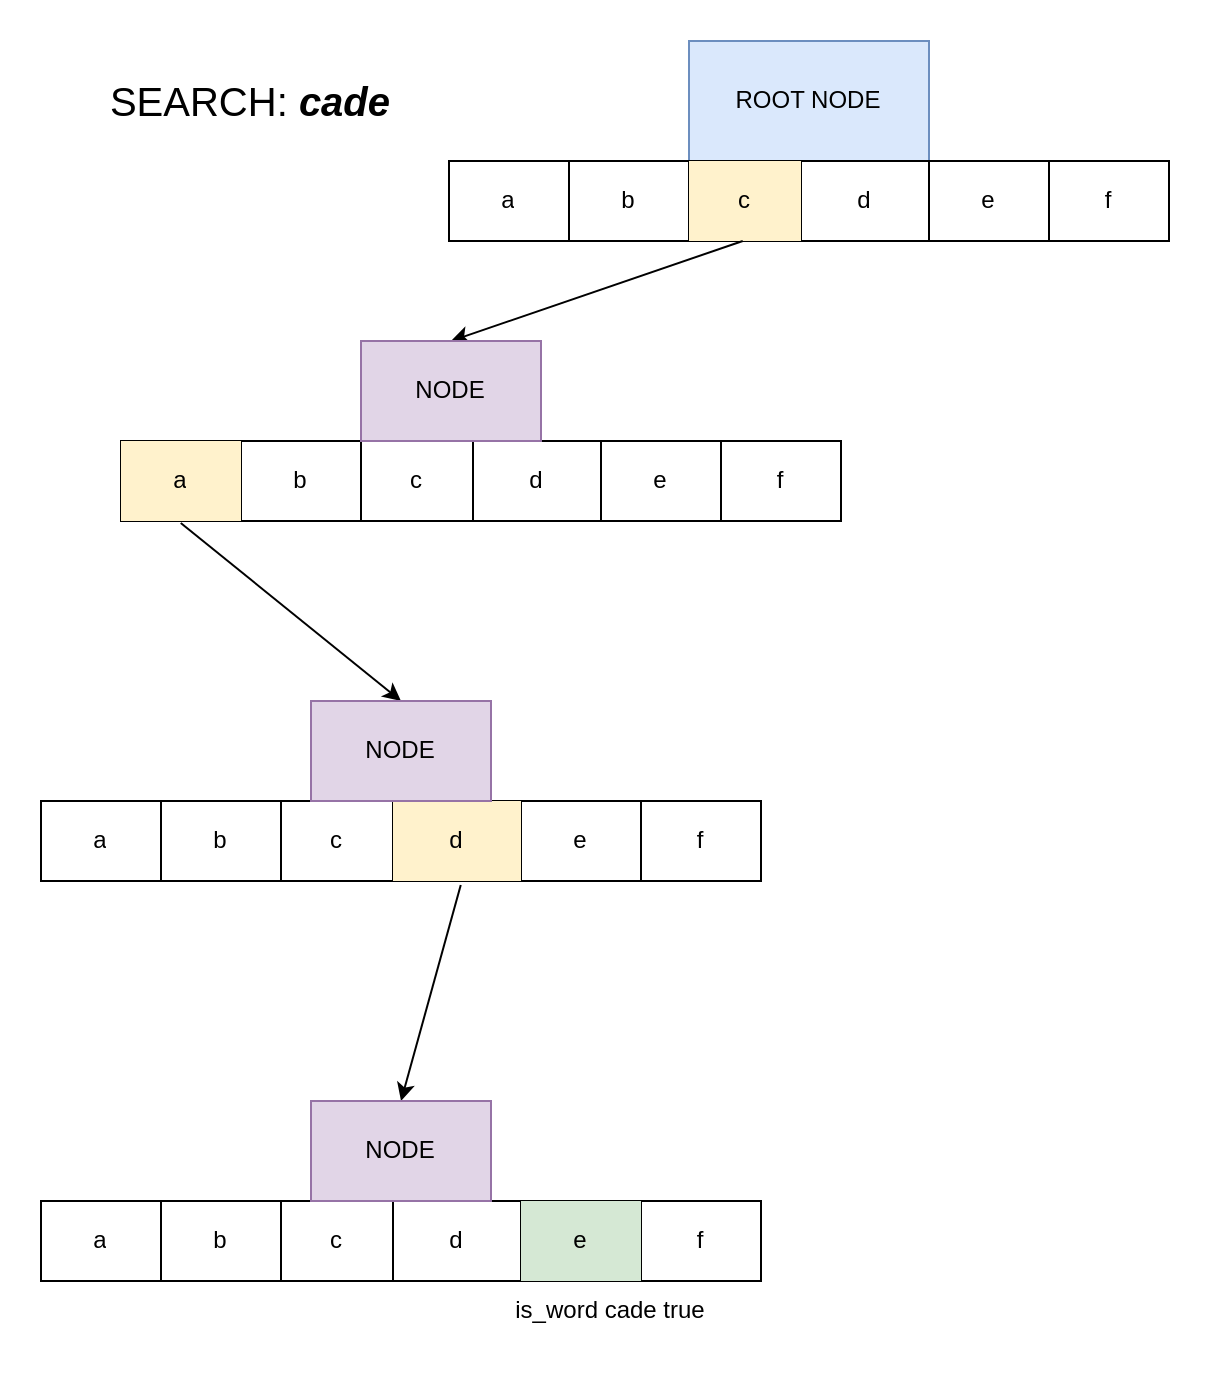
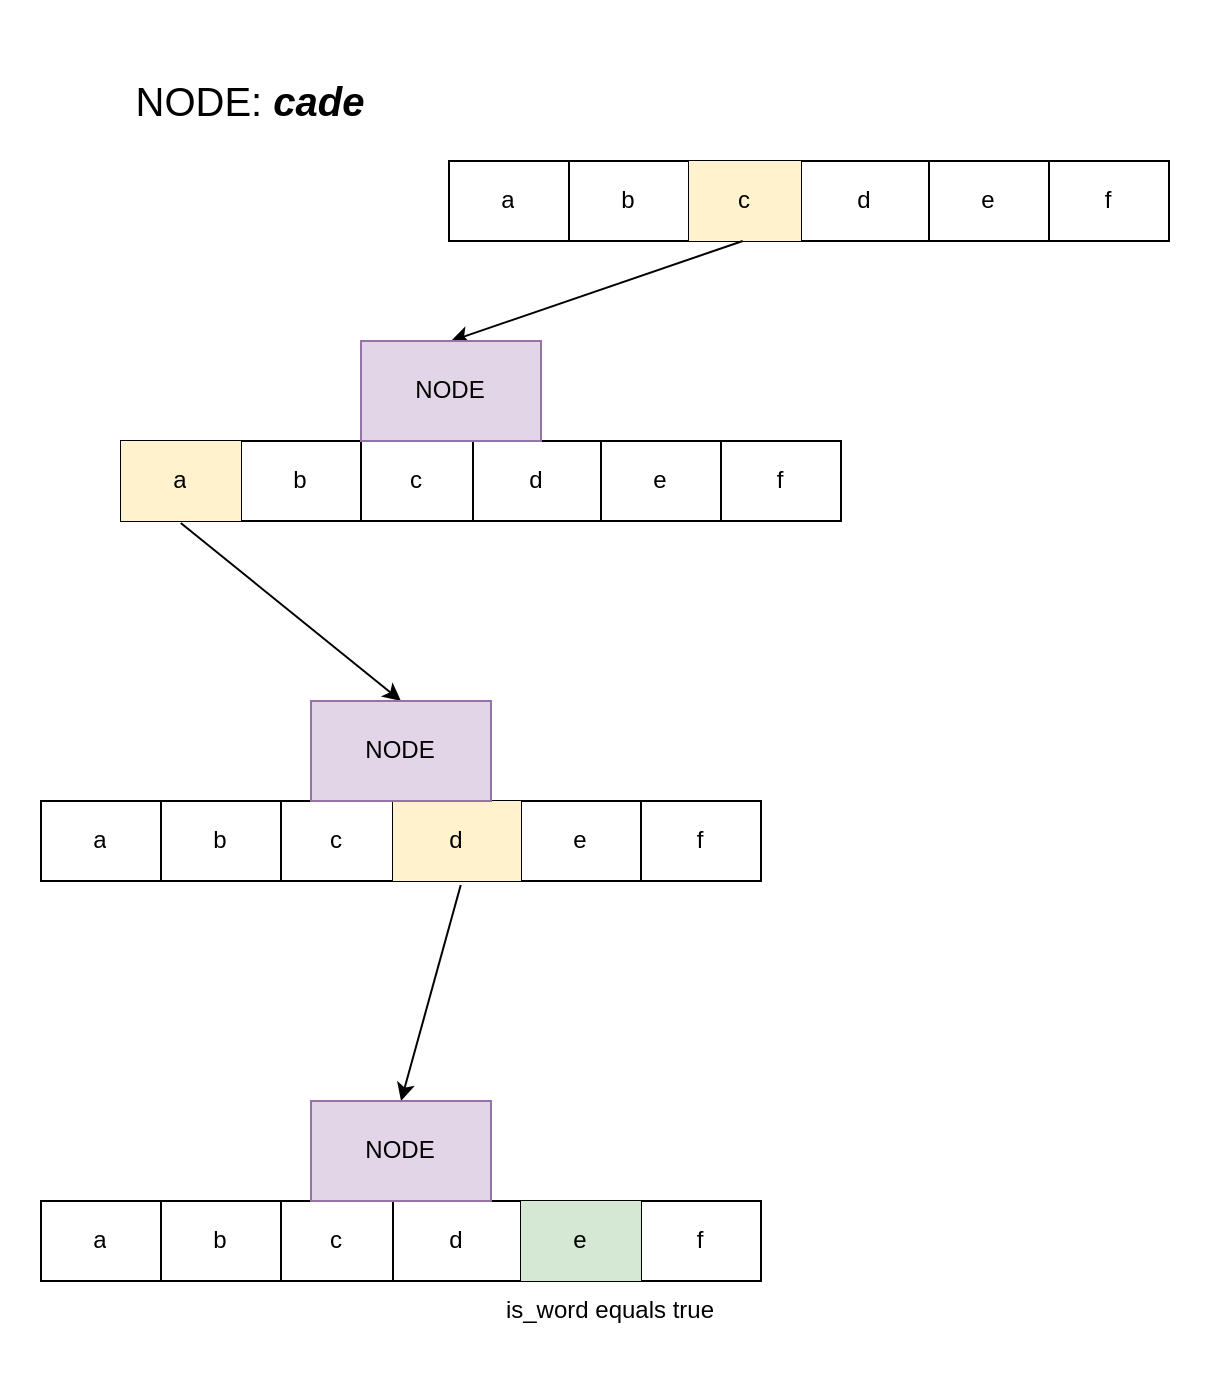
(251, 101) -> (251, 101)
(809, 101) -> none
(611, 1311) -> (611, 1311)
